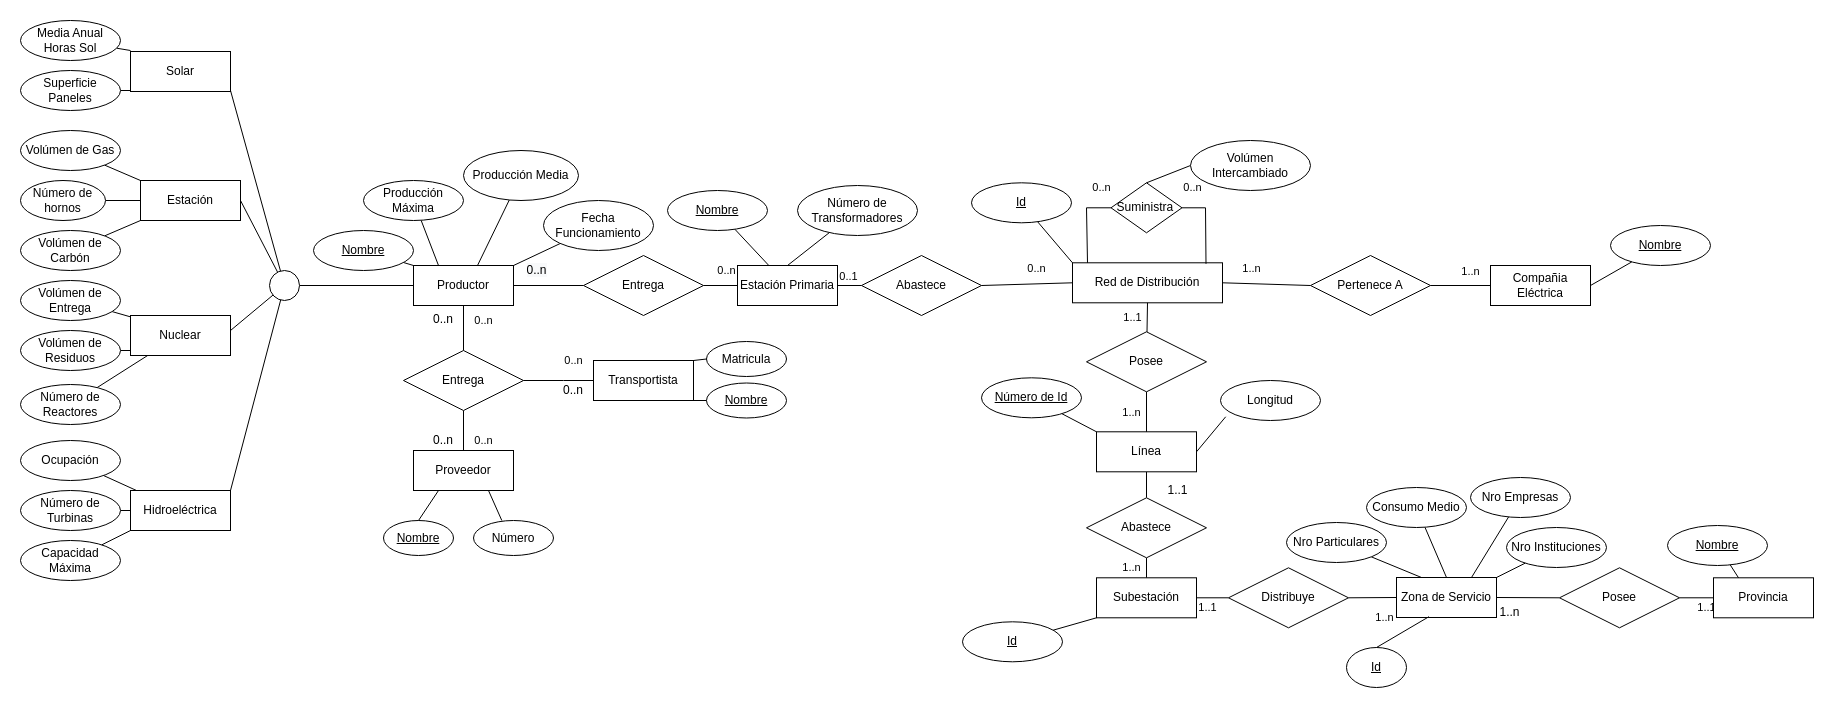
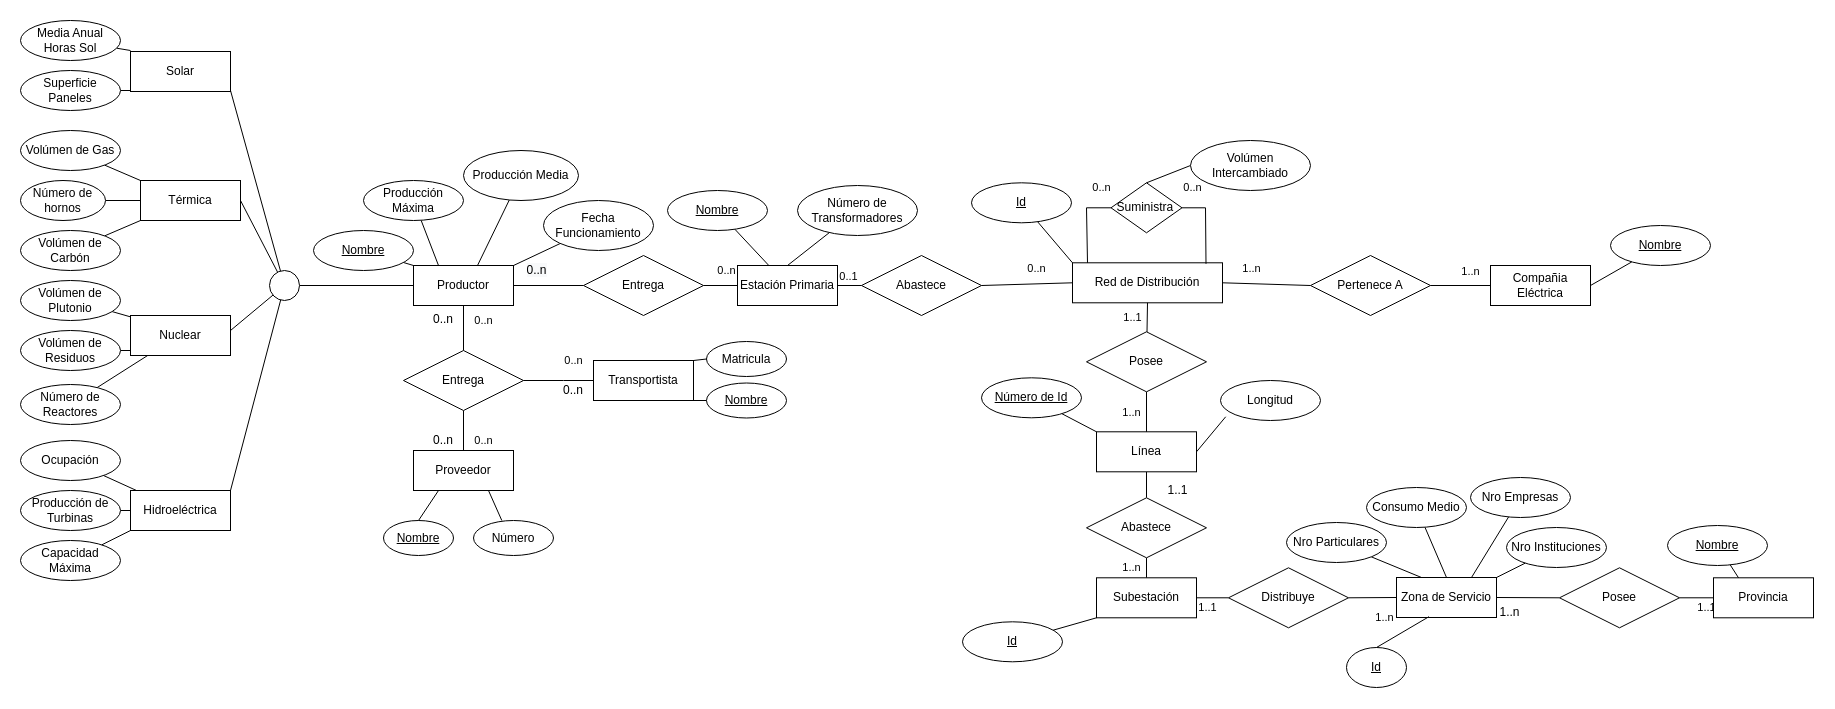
(191, 201) -> (191, 201)
(71, 301) -> (71, 301)
(71, 511) -> (71, 511)
